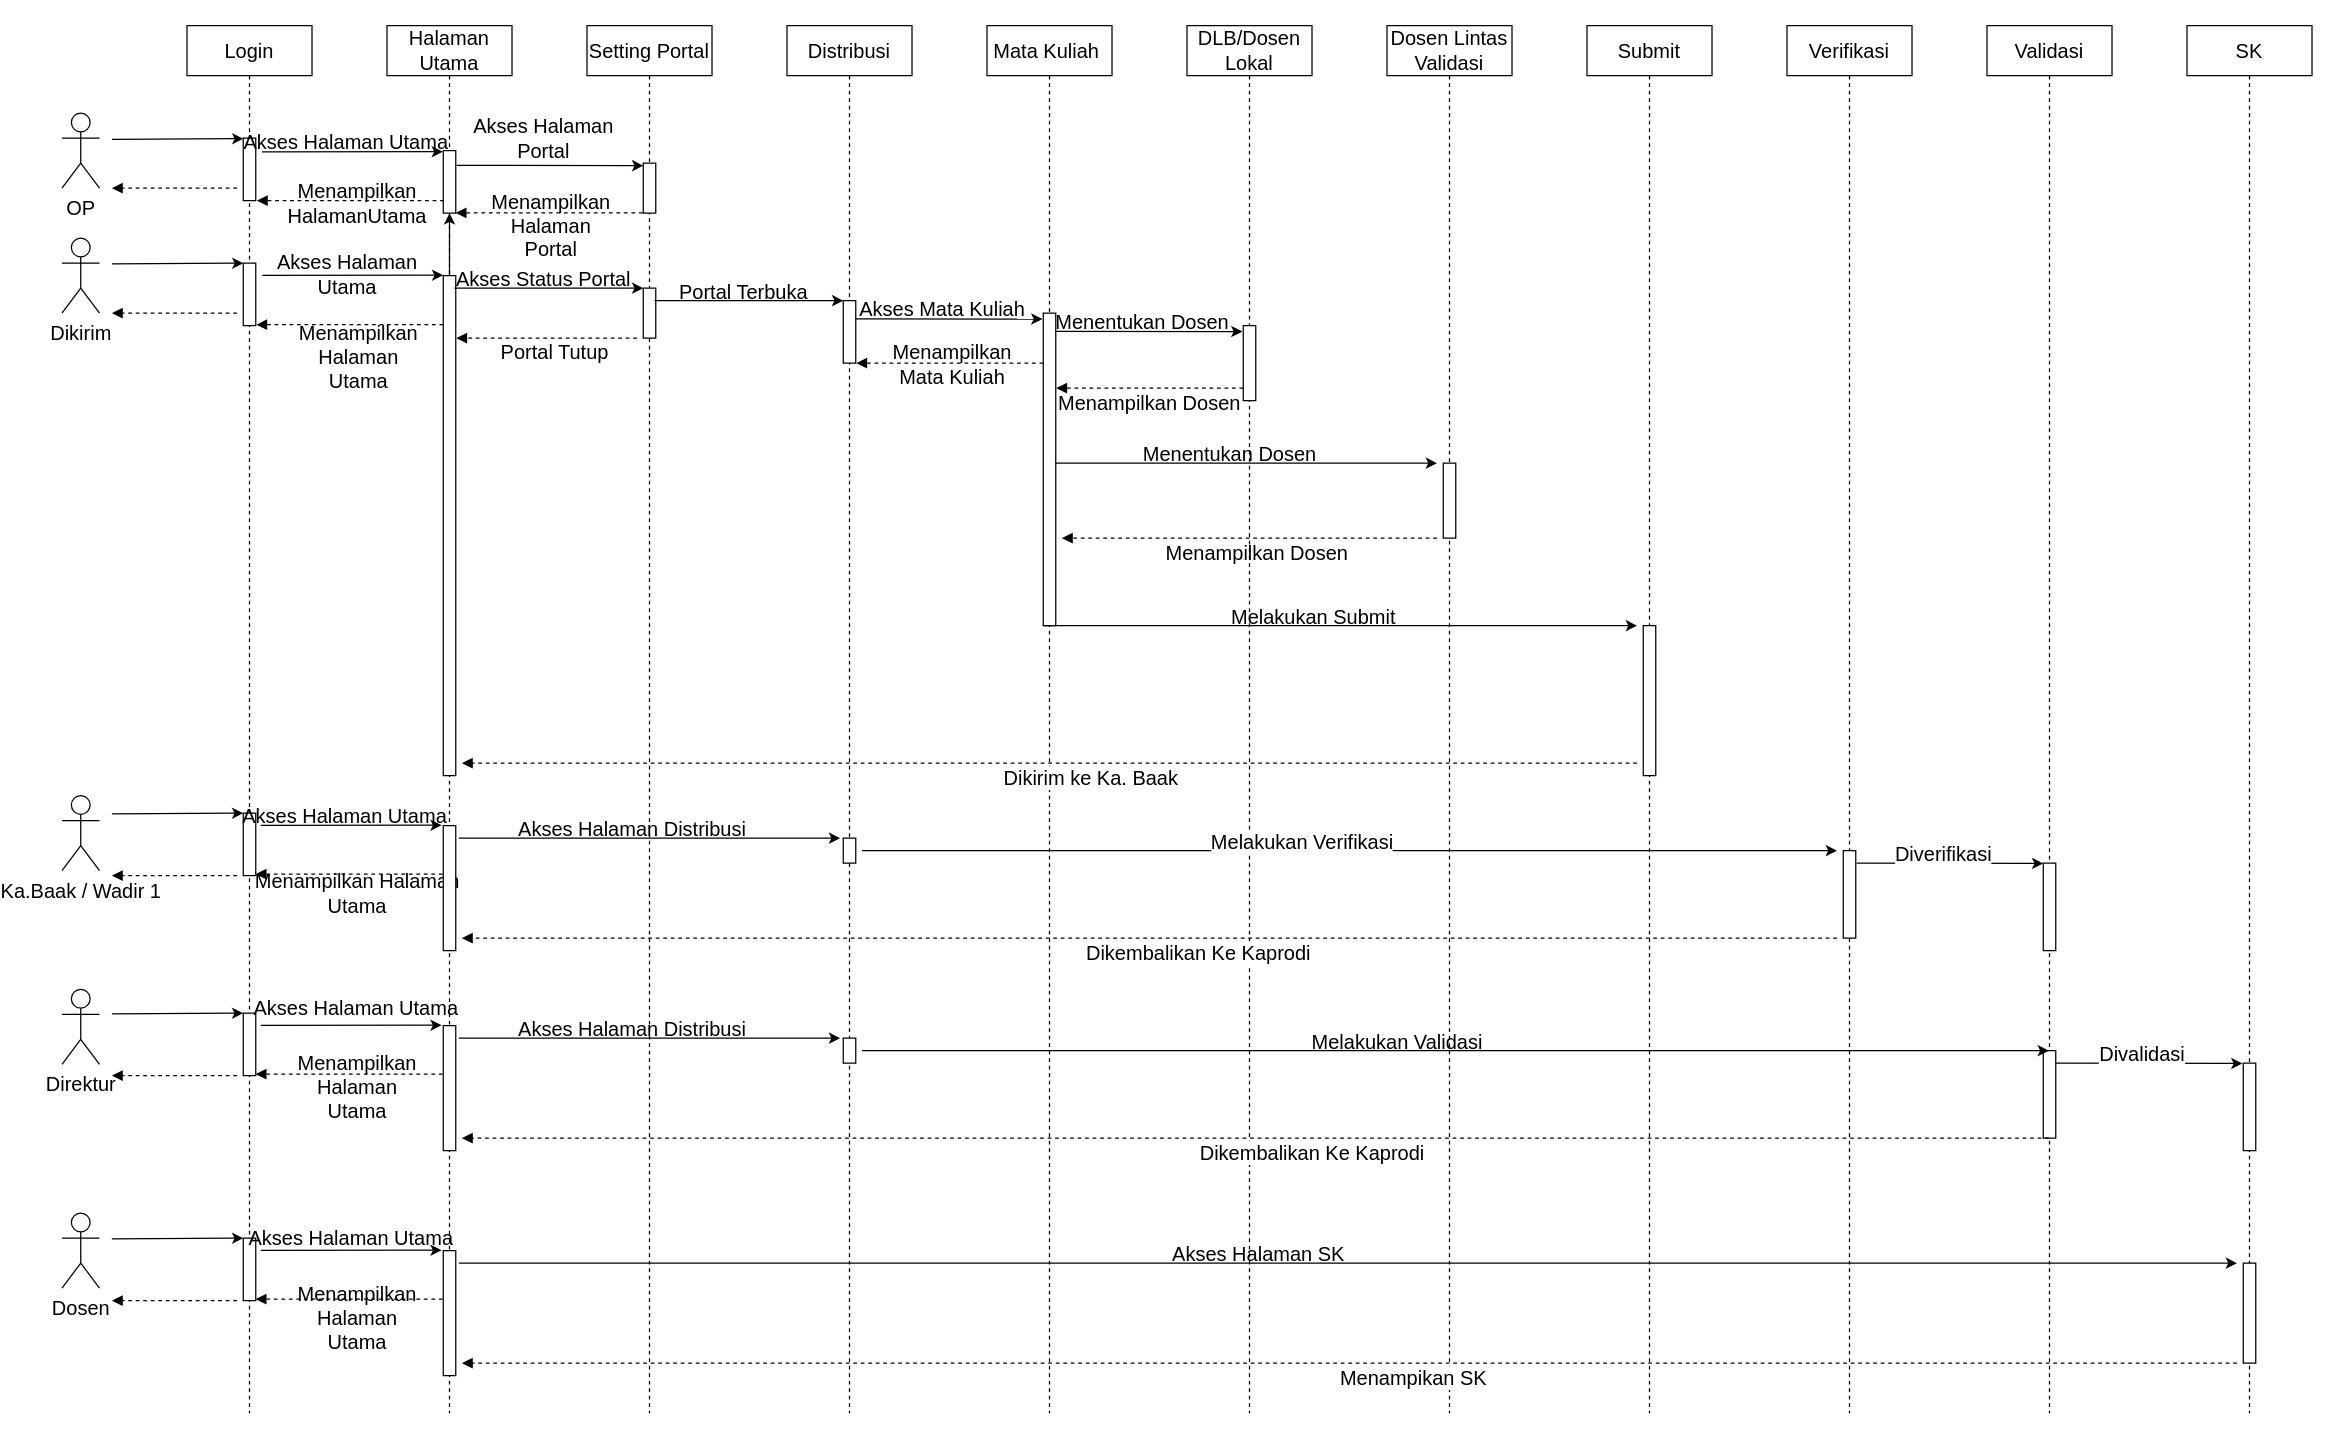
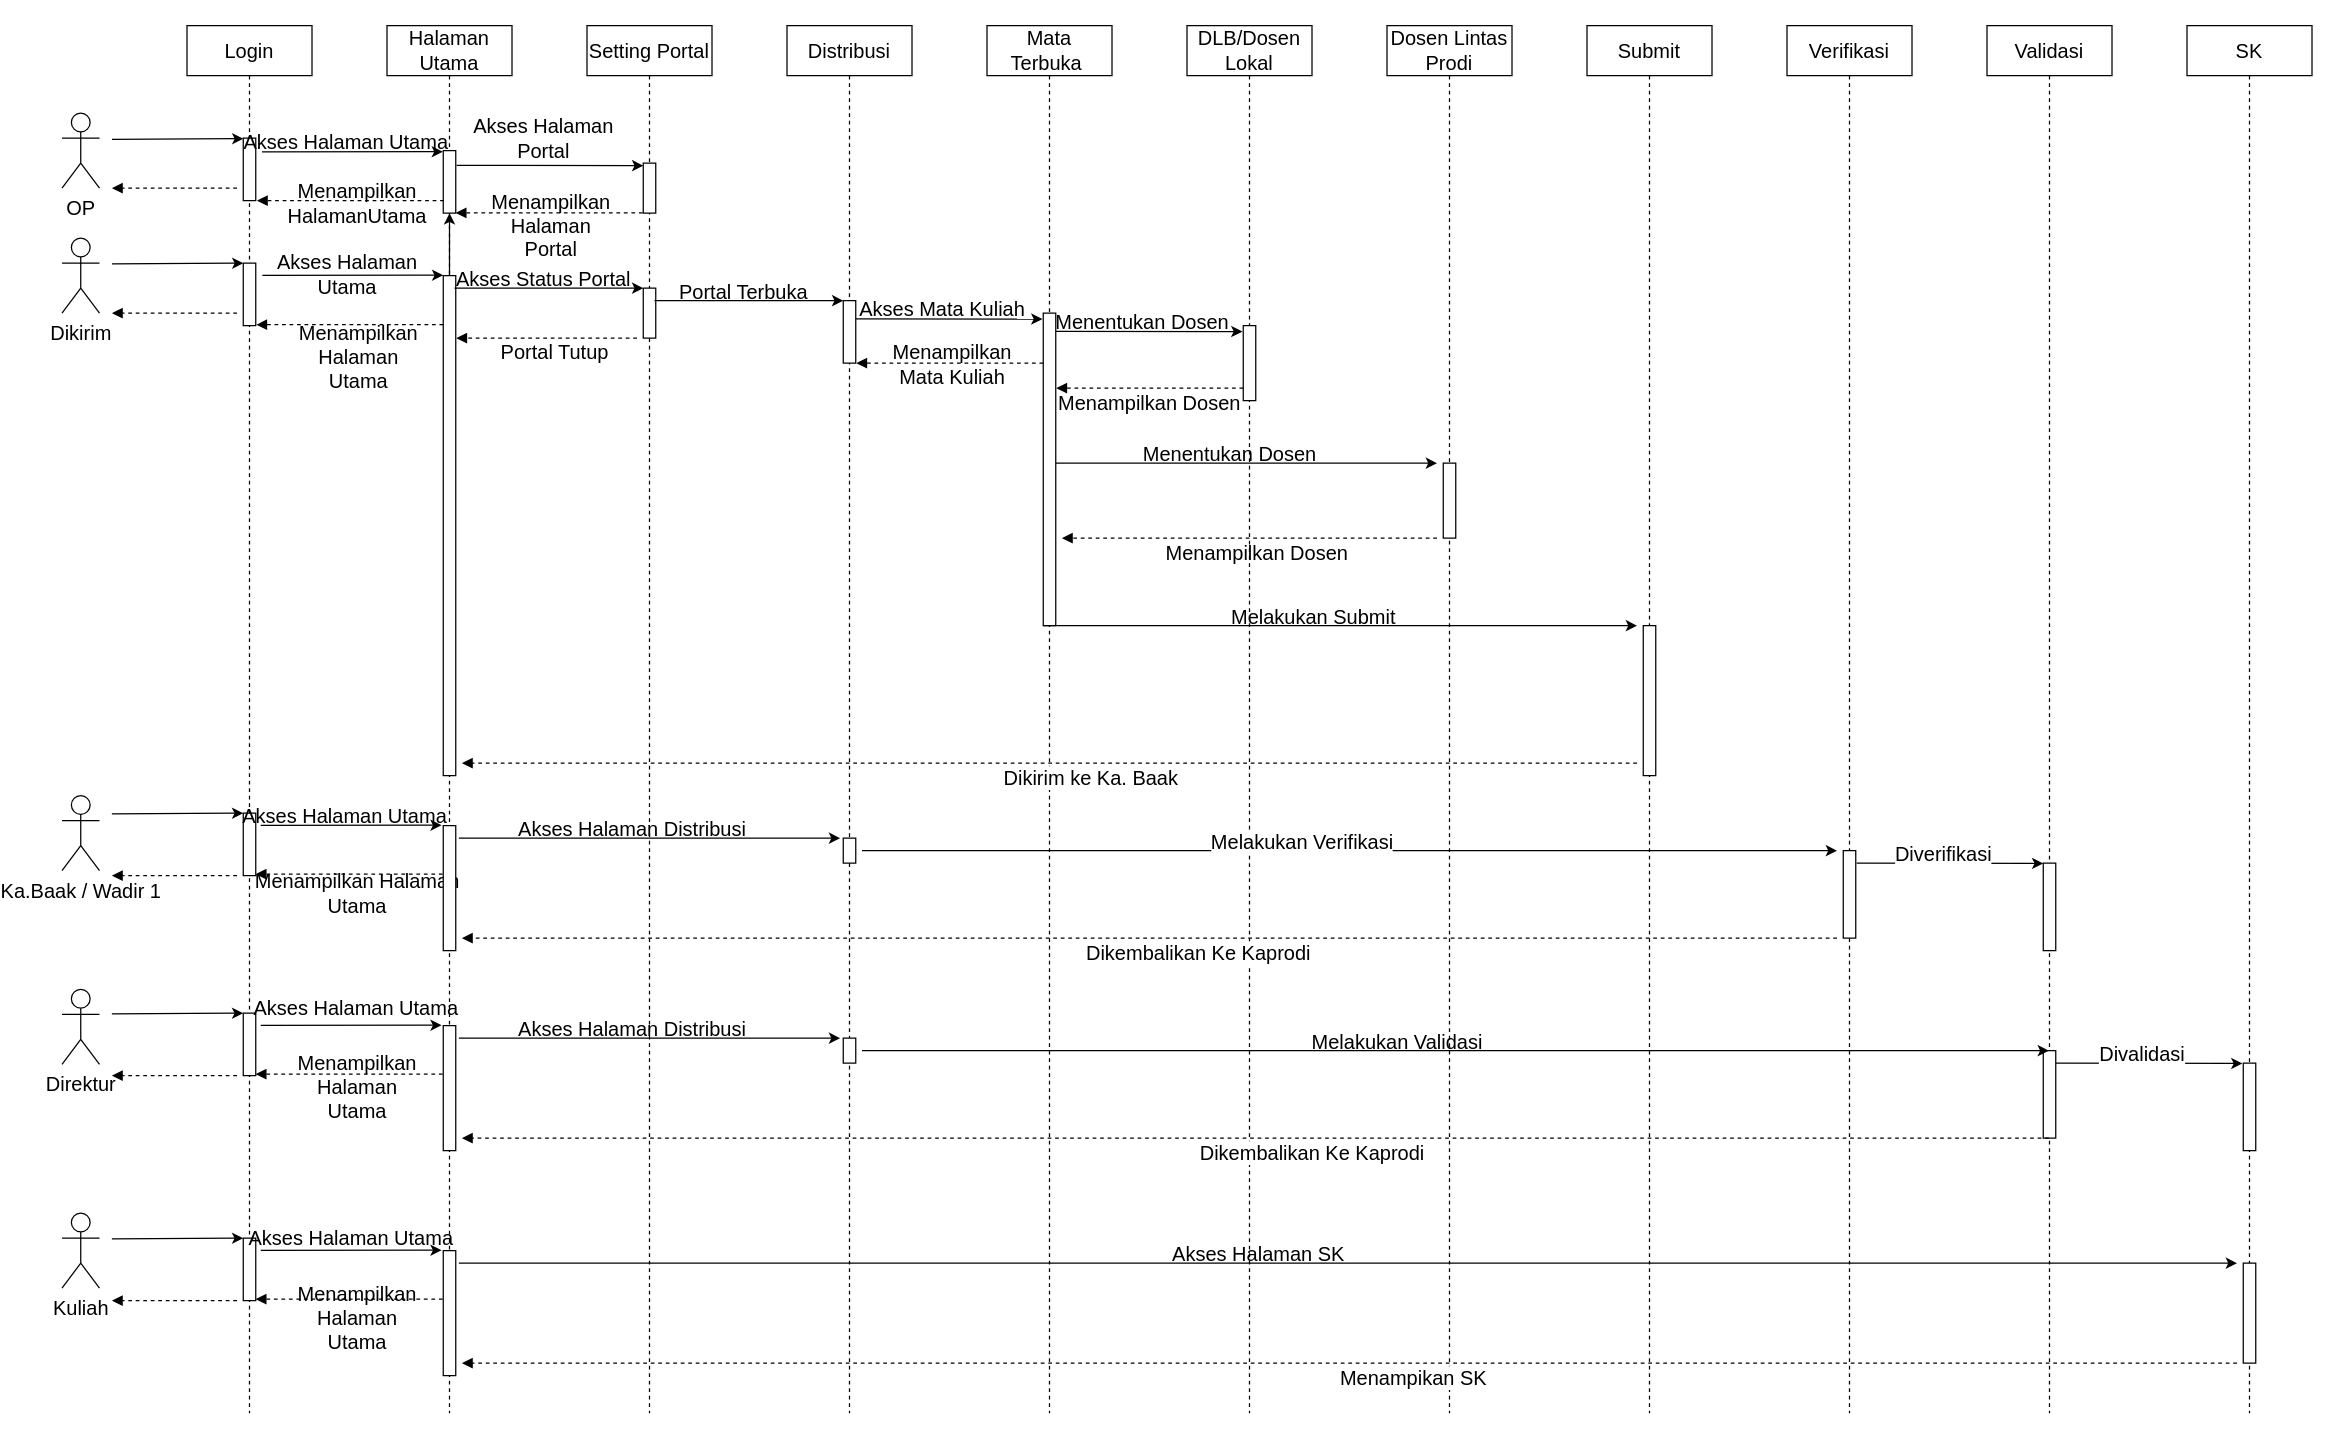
(1049, 51) -> (1049, 51)
(1449, 51) -> (1449, 51)
(81, 1309) -> (81, 1309)
